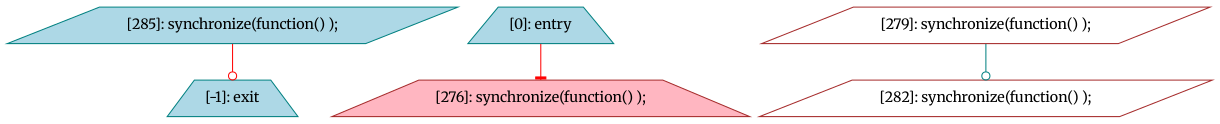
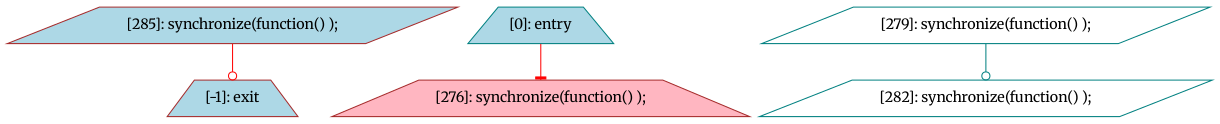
(233, 25) -> (233, 25)
(986, 25) -> (986, 25)
(233, 98) -> (233, 98)
(986, 98) -> (986, 98)
